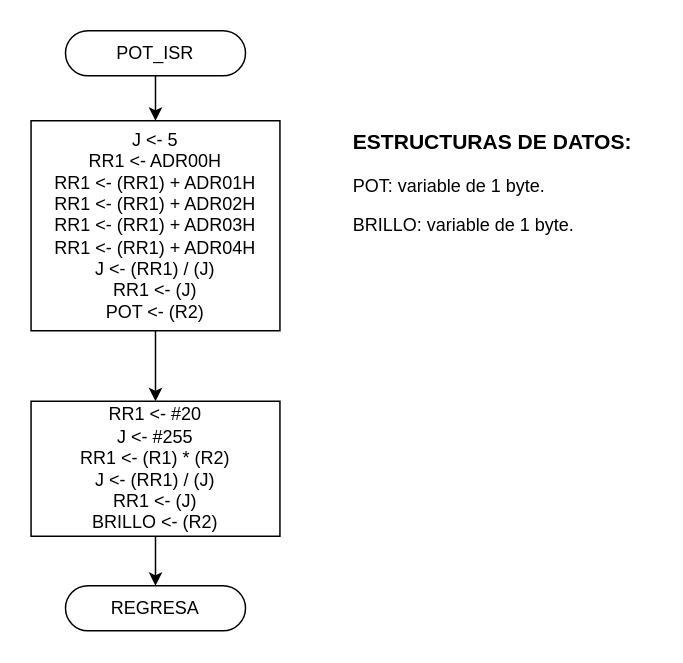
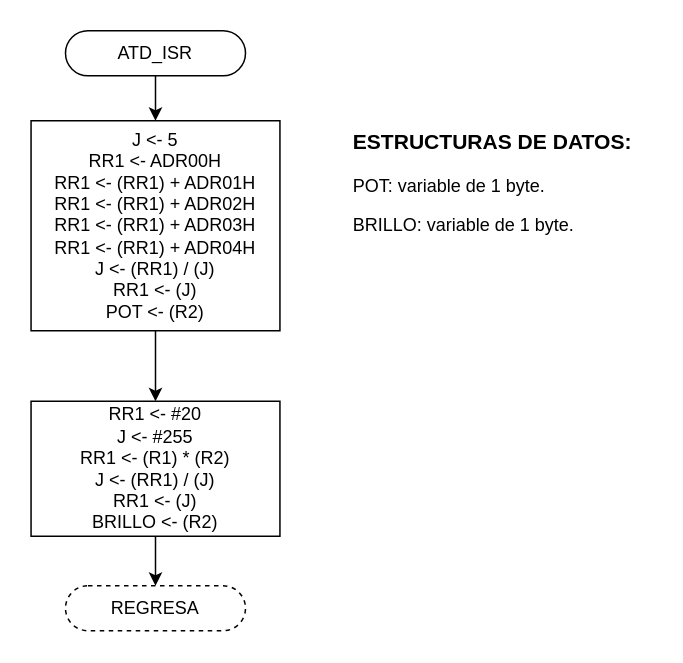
(155, 53) -> (155, 53)
(155, 608) -> (155, 608)
